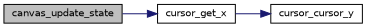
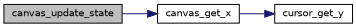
(196, 14) -> (198, 14)
(317, 14) -> (314, 14)
